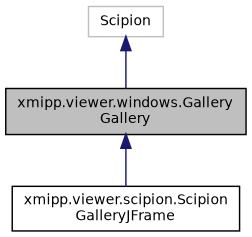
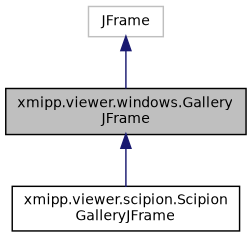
(126, 22) -> (126, 22)
(126, 112) -> (126, 112)
